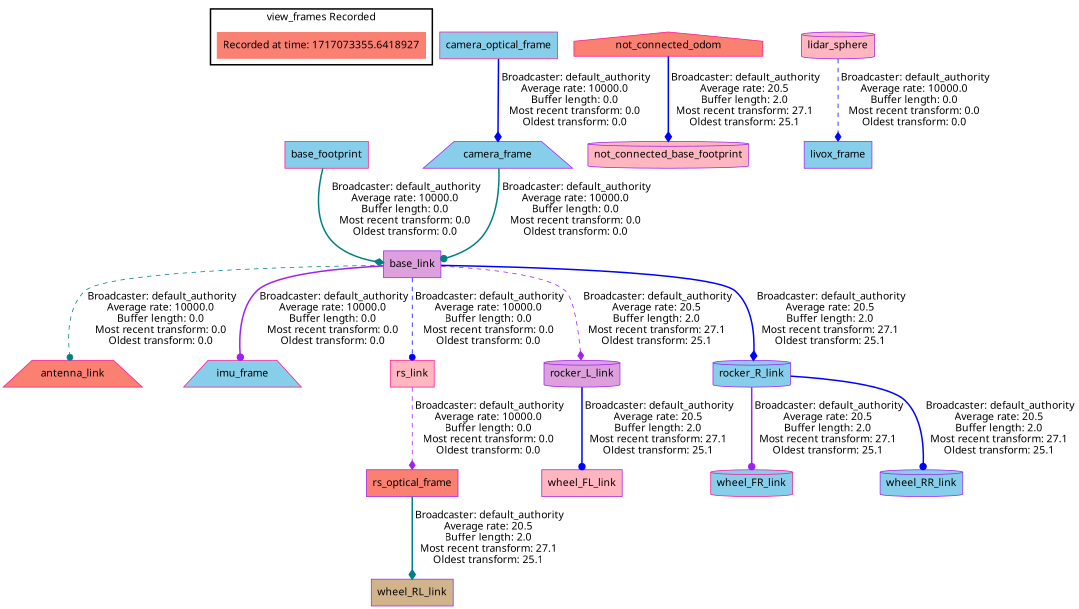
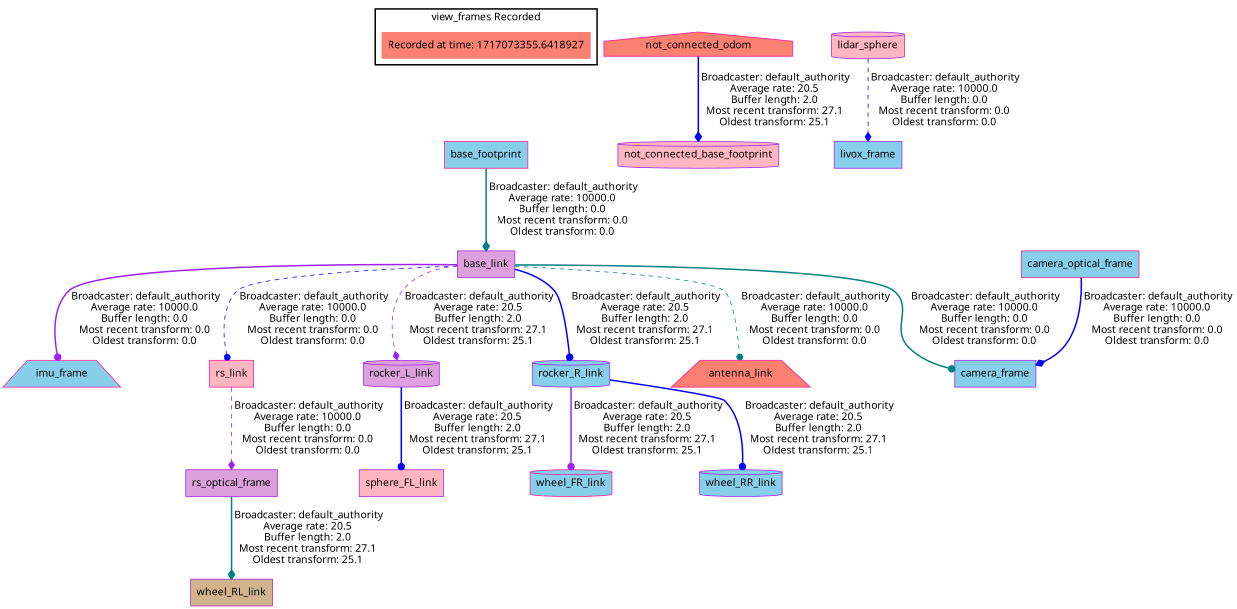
(498, 155) -> (995, 374)
(490, 224) -> (759, 271)
(622, 272) -> (559, 300)
(412, 483) -> (232, 483)
(582, 483) -> (401, 483)
